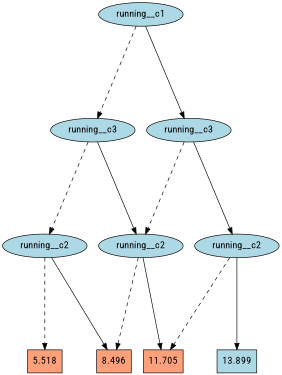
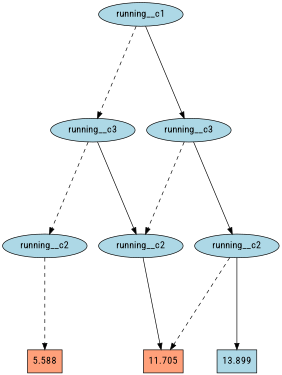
(45, 361) -> (45, 361)
(114, 361) -> none
